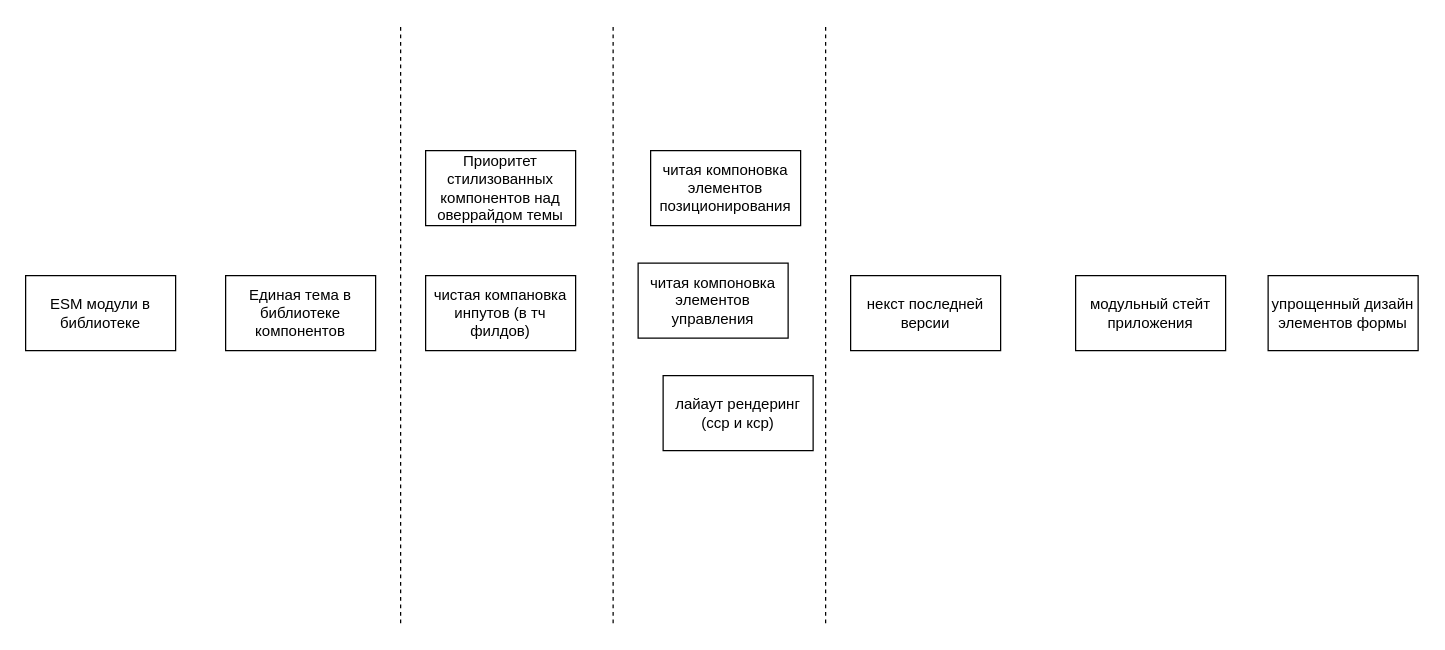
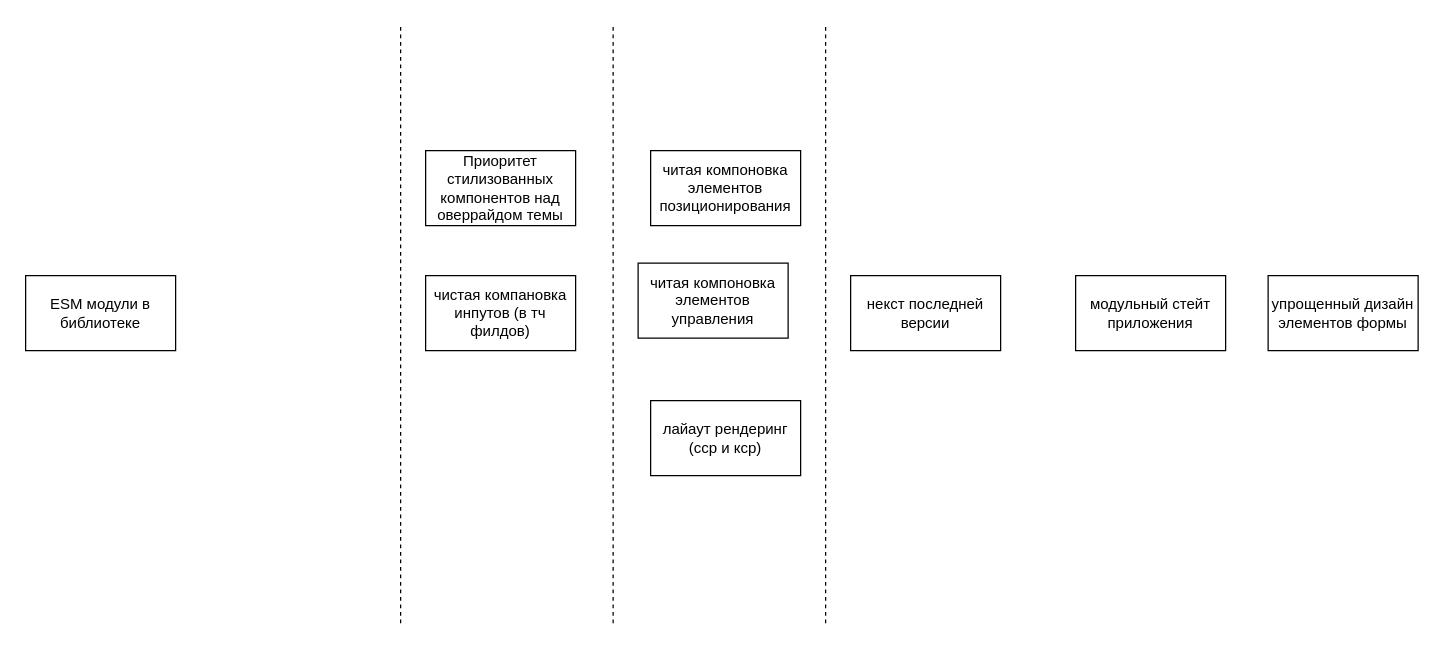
(301, 313) -> none
(738, 413) -> (726, 438)
